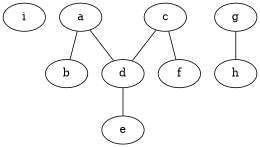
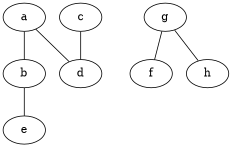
(24, 17) -> none
(172, 45) -> (158, 45)
(123, 102) -> (24, 102)
